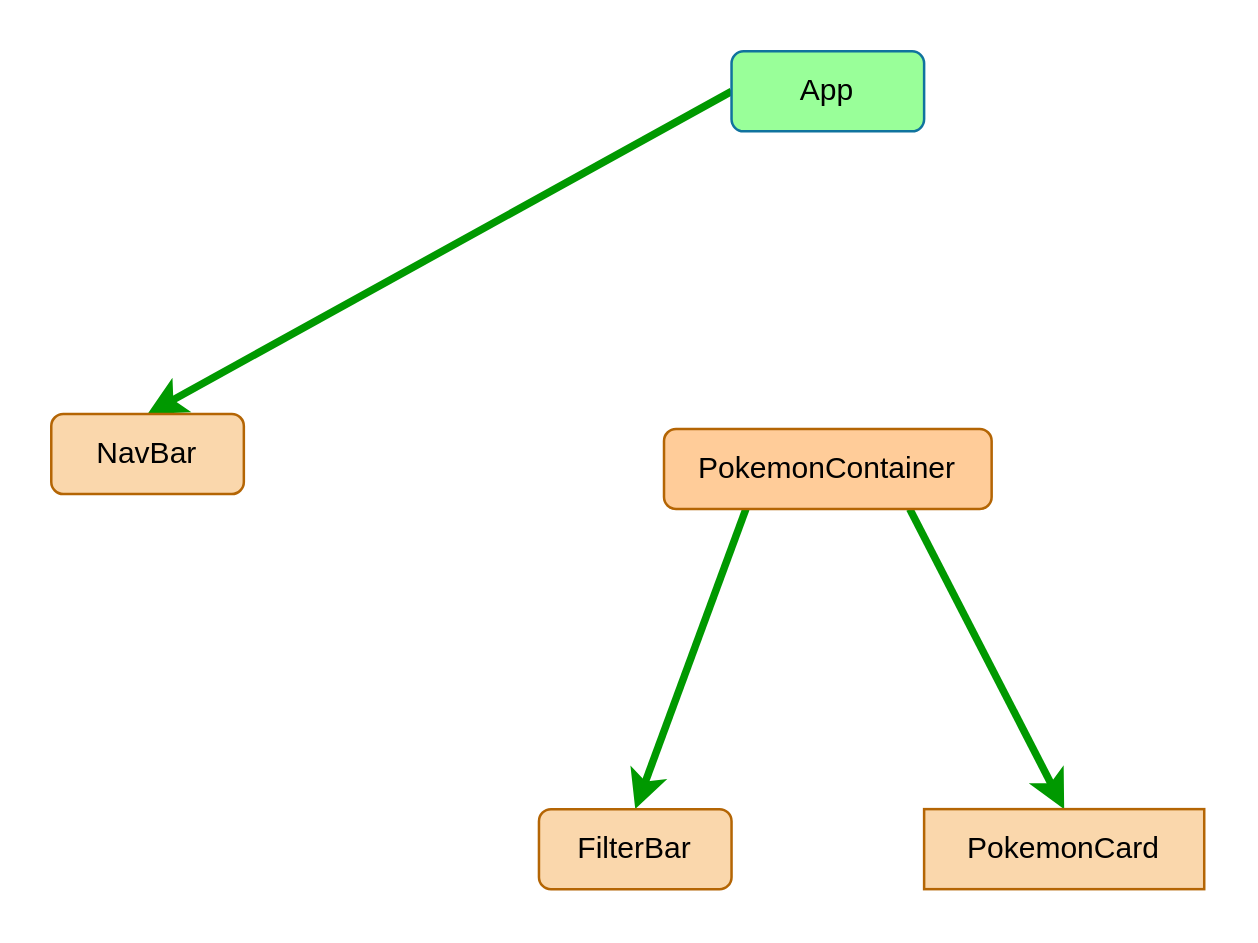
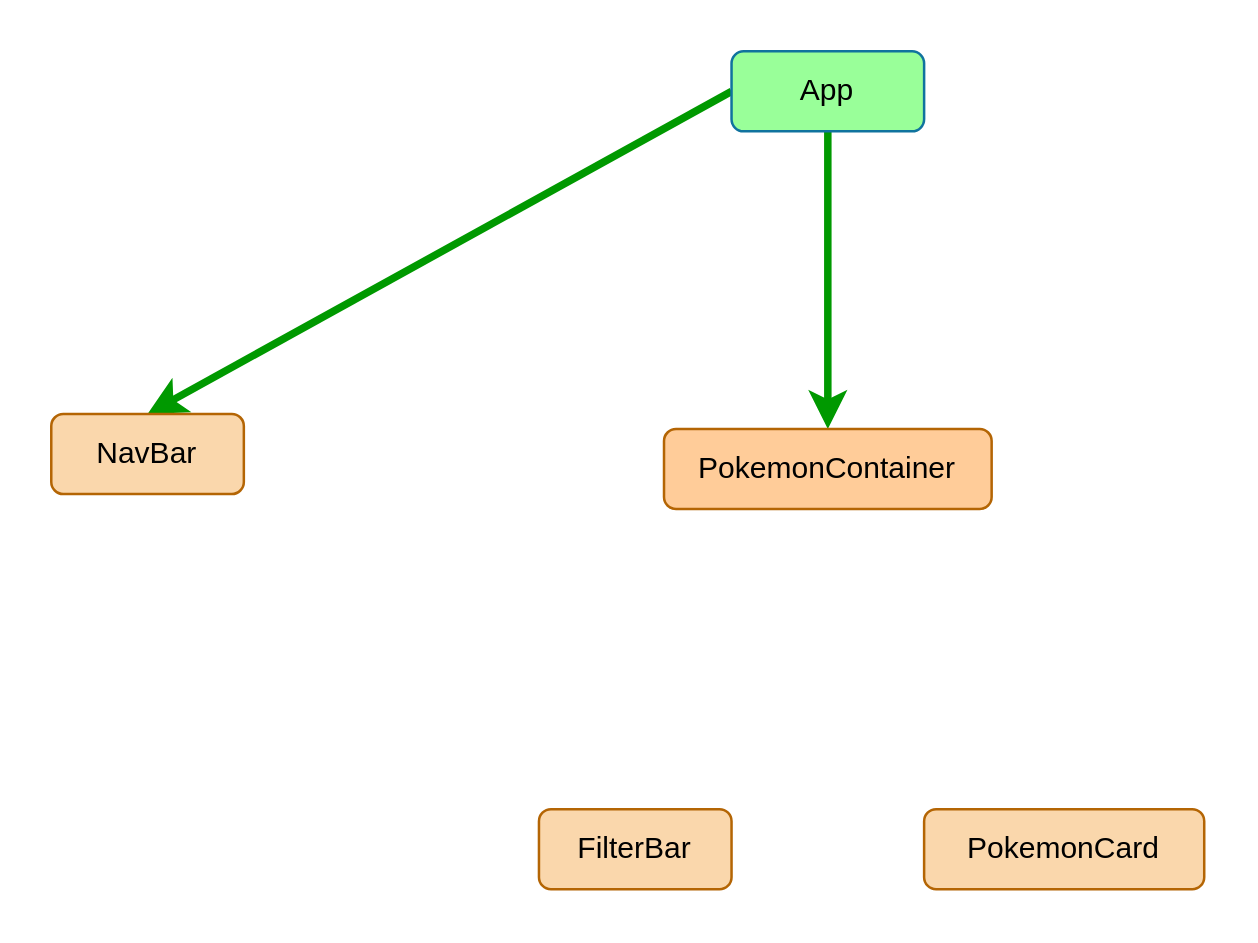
none -> (828, 267)
(695, 647) -> none
(981, 648) -> none
(1064, 849) -> (1064, 849)
